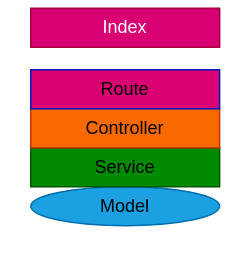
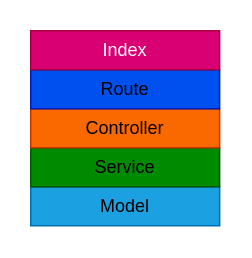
(125, 28) -> (125, 50)
(125, 89) -> (125, 89)
(125, 206) -> (125, 206)
